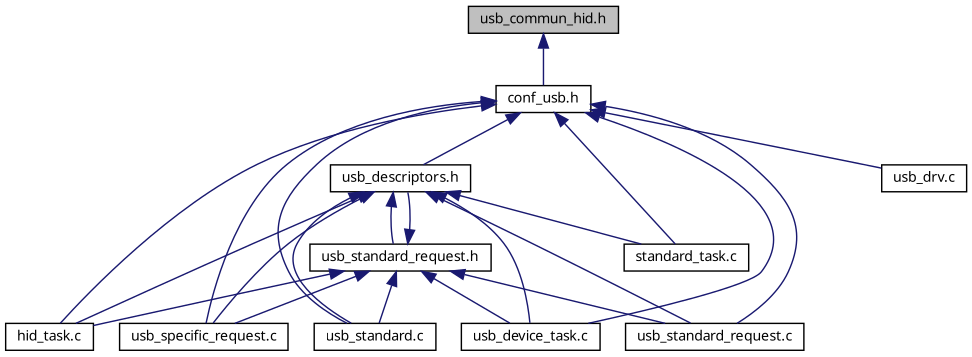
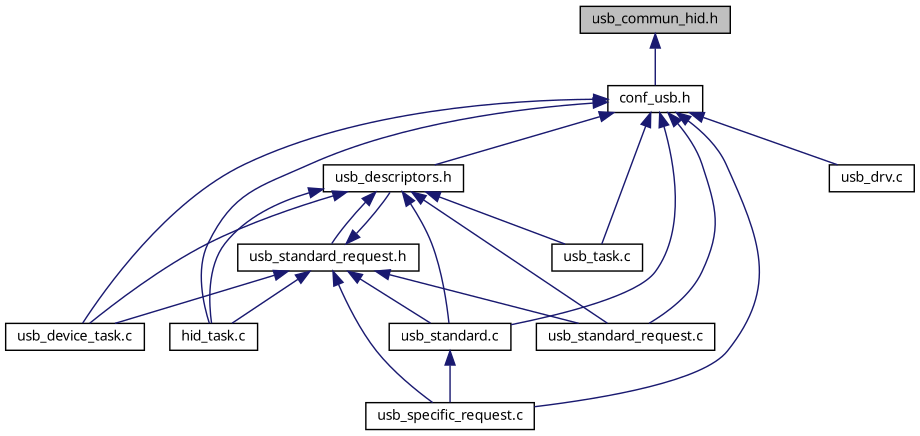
(272, 258) -> (450, 384)
(686, 258) -> (597, 258)
